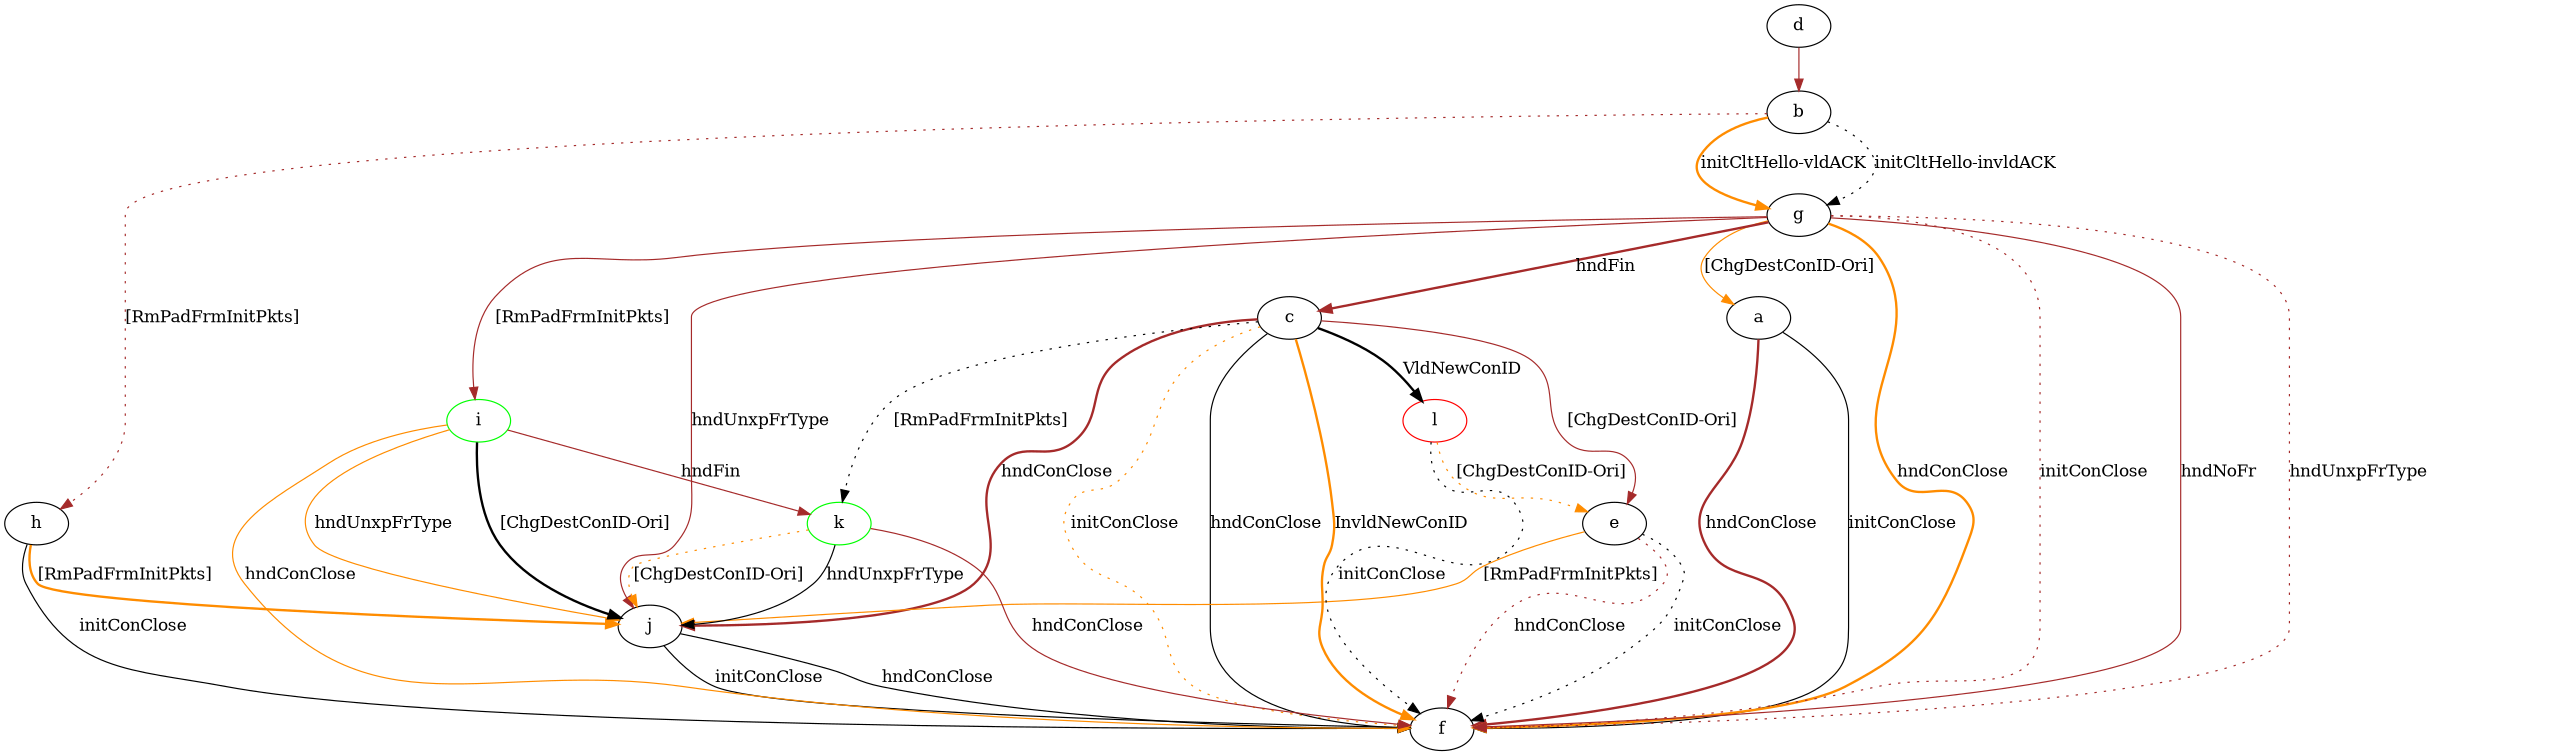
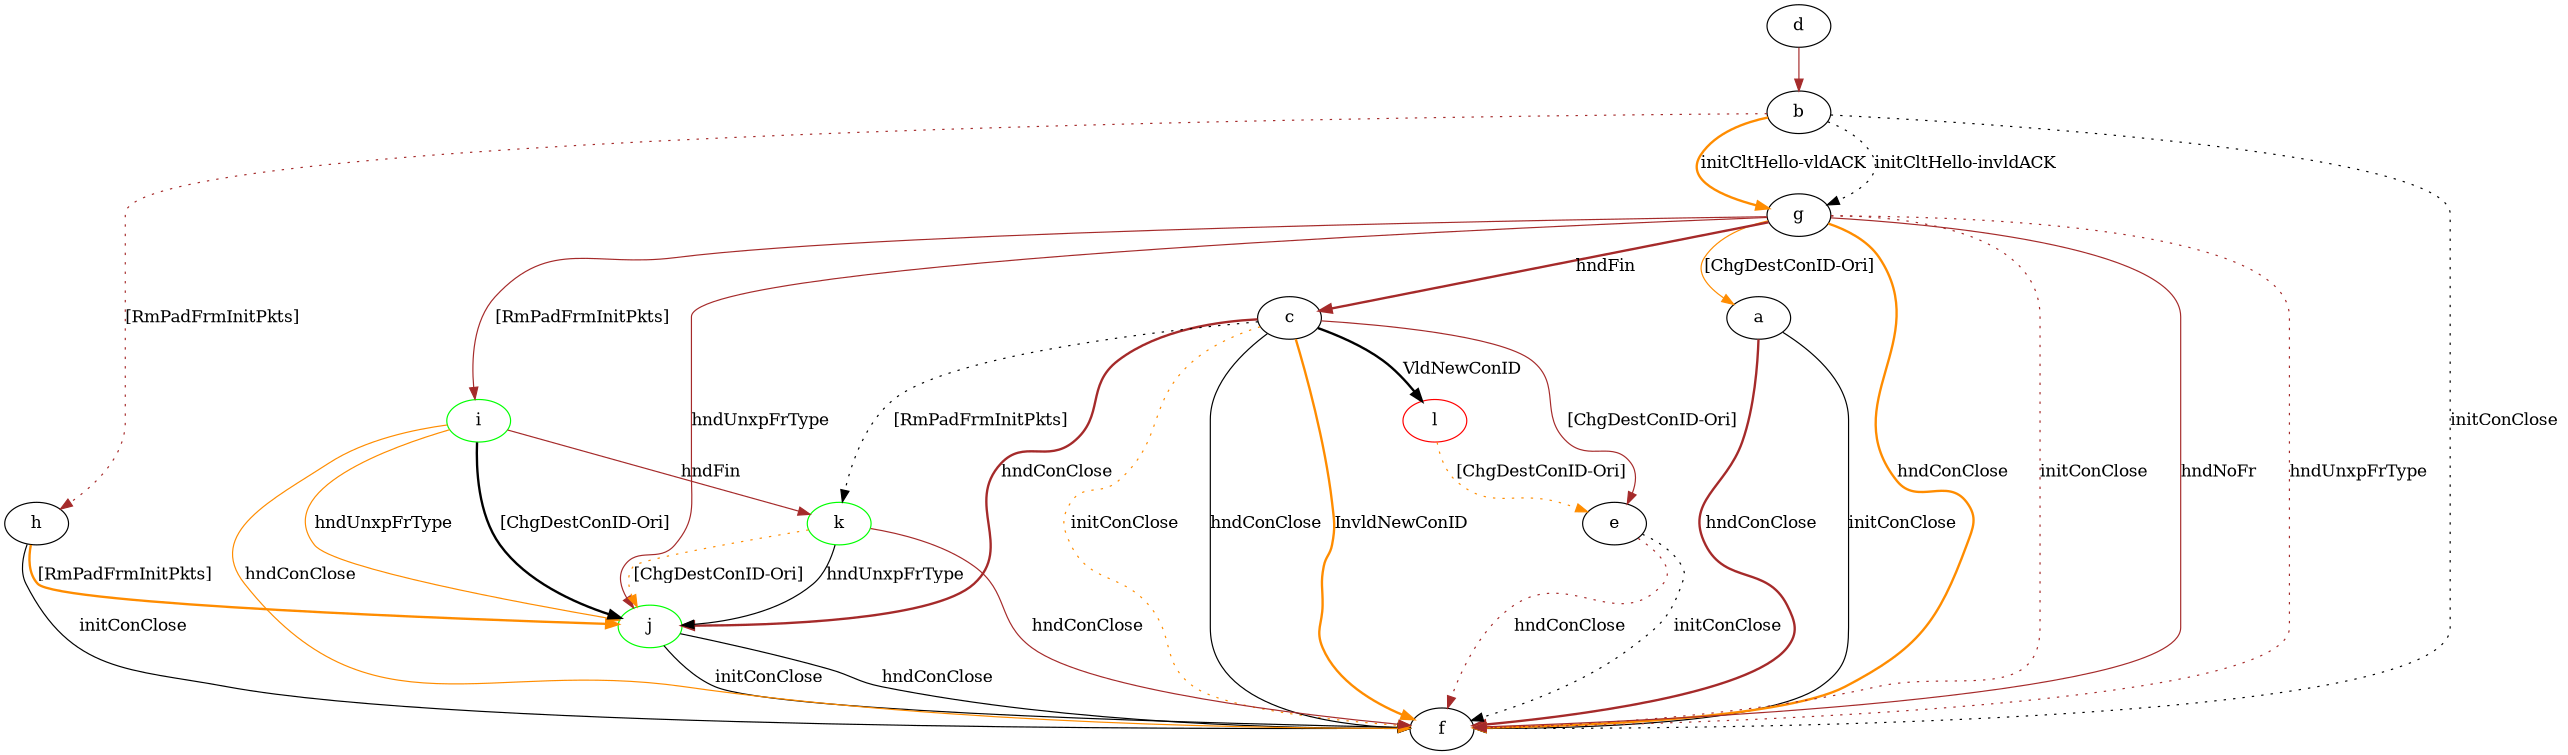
(1423, 555) -> (2450, 594)
(1168, 604) -> none
(650, 626) -> (650, 626)
